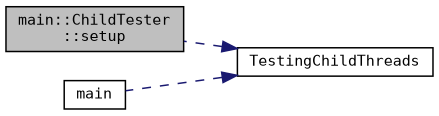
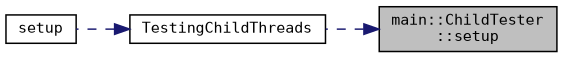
(203, 44) -> (345, 29)
(95, 95) -> (41, 29)
